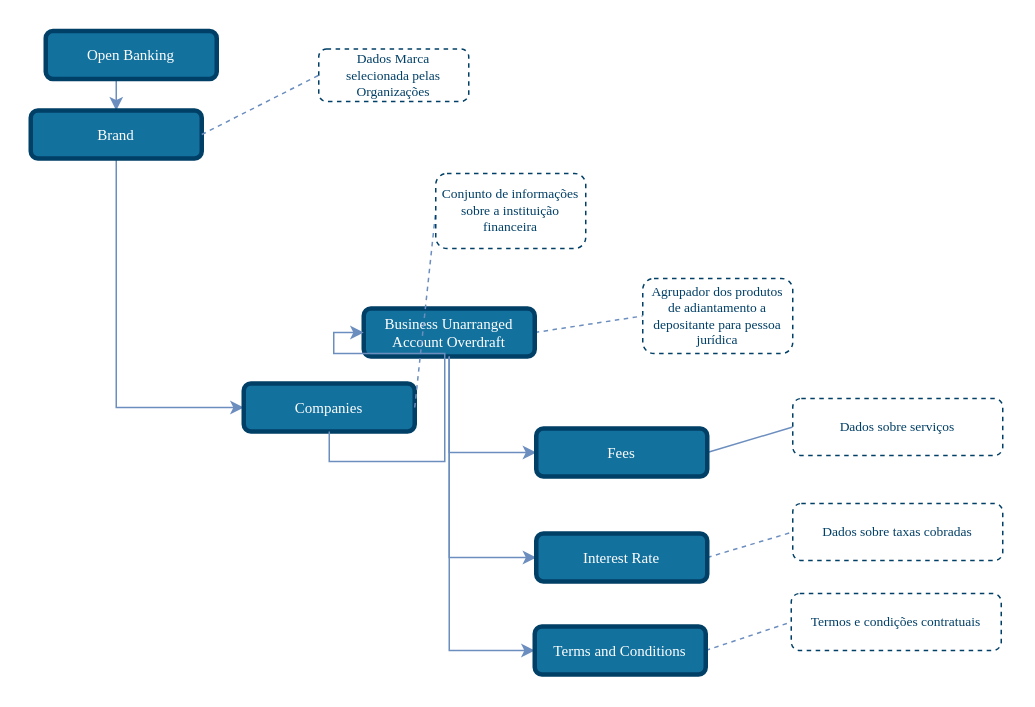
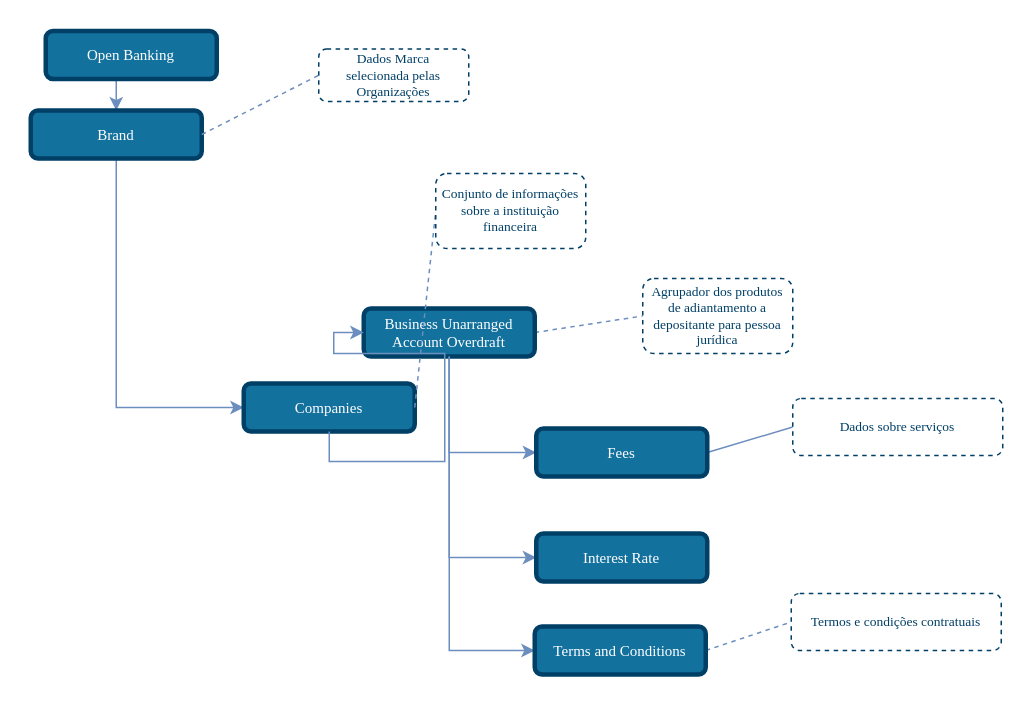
(898, 532) -> none
(750, 544) -> none
